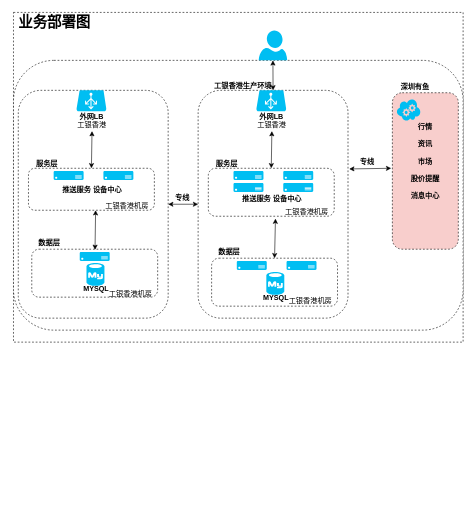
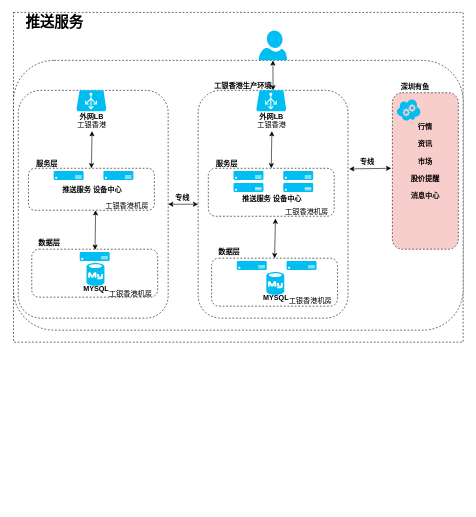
(55, 23) -> (55, 23)
